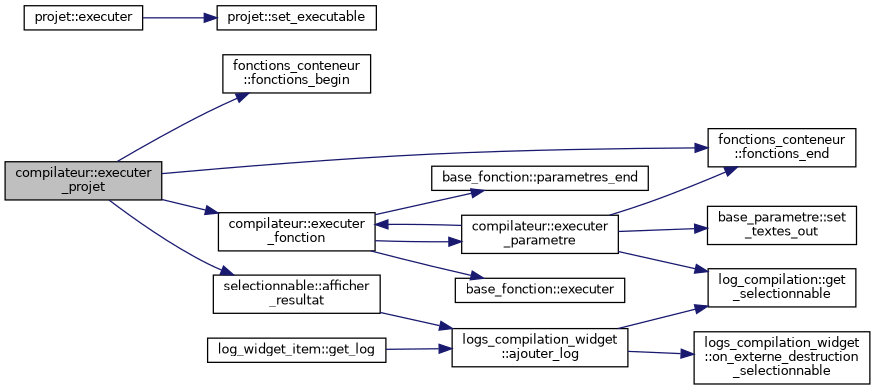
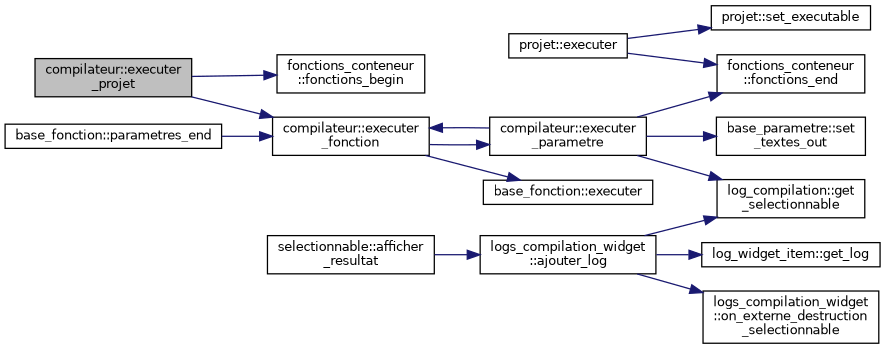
(428, 154) -> (666, 58)
(423, 204) -> (241, 136)
(163, 238) -> none
(412, 349) -> (673, 255)
